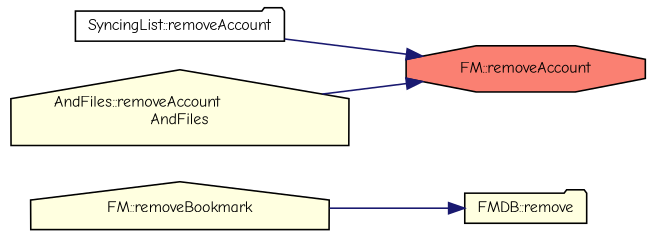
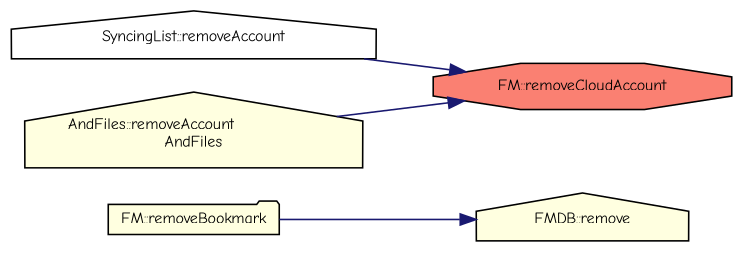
(180, 26) -> (194, 37)
(526, 69) -> (582, 86)
(180, 208) -> (194, 219)
(526, 208) -> (582, 219)
